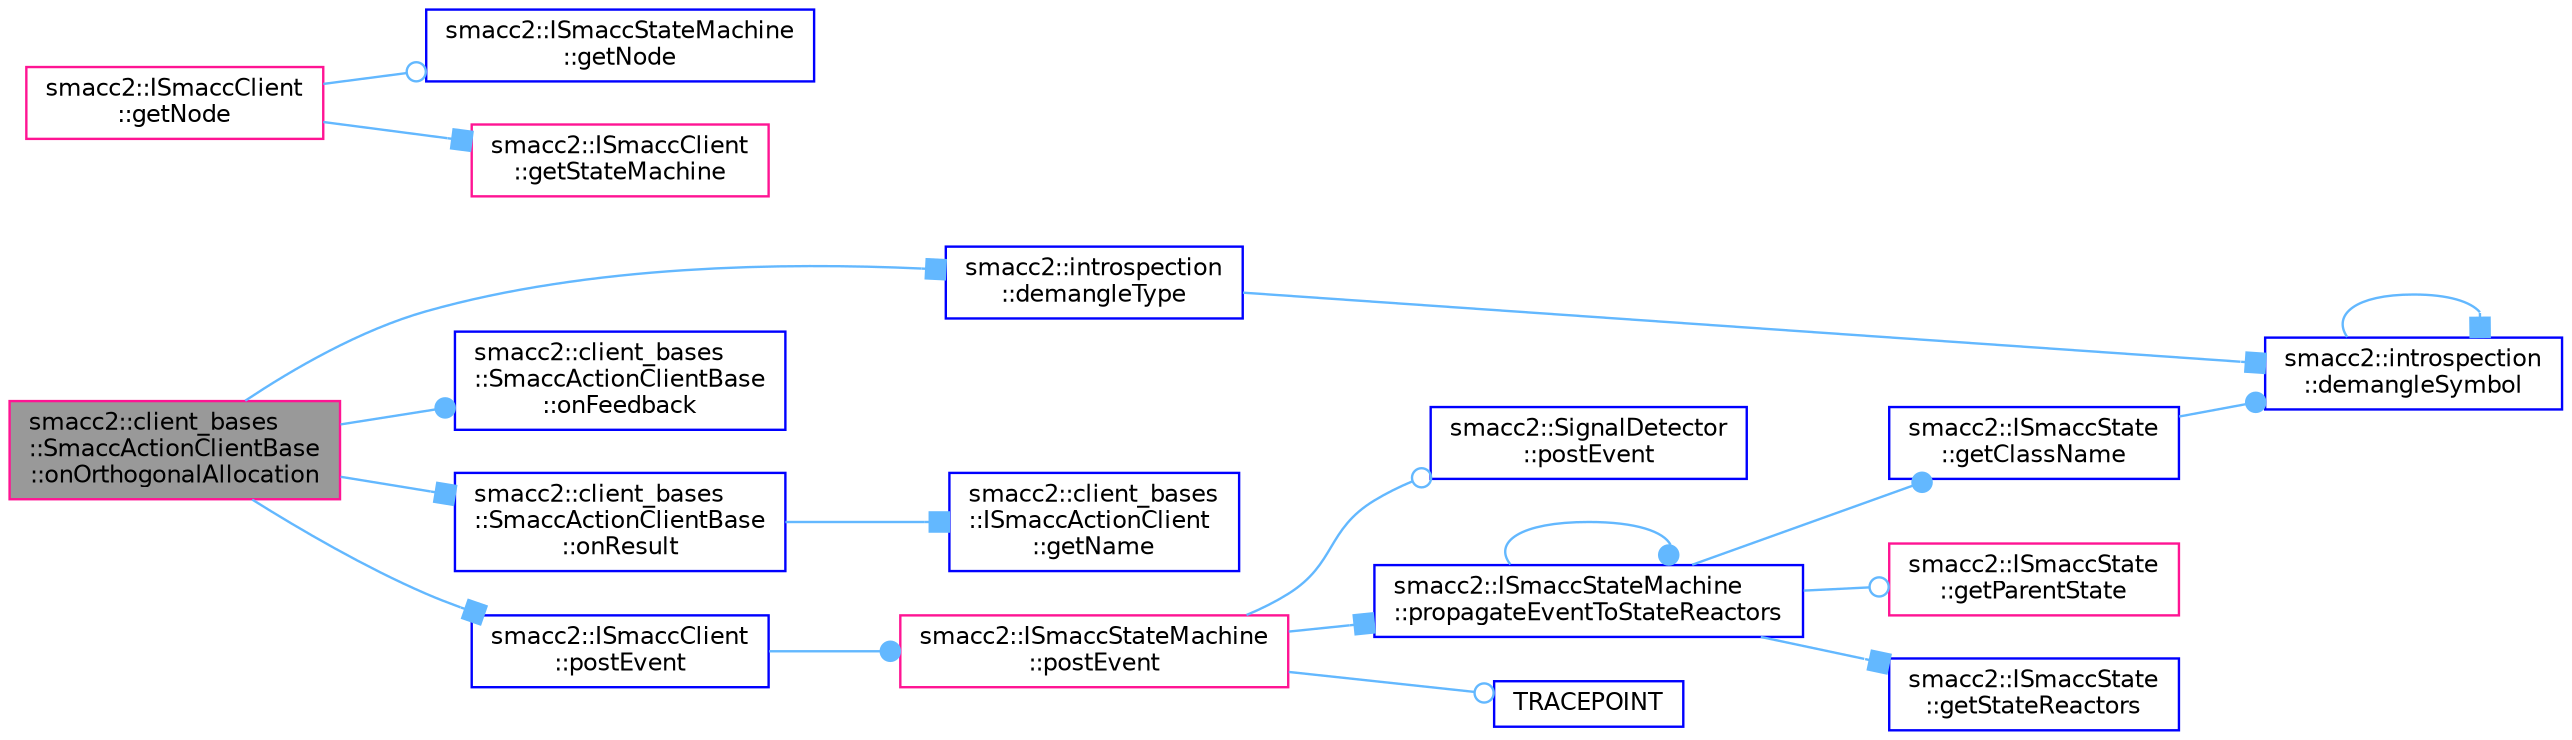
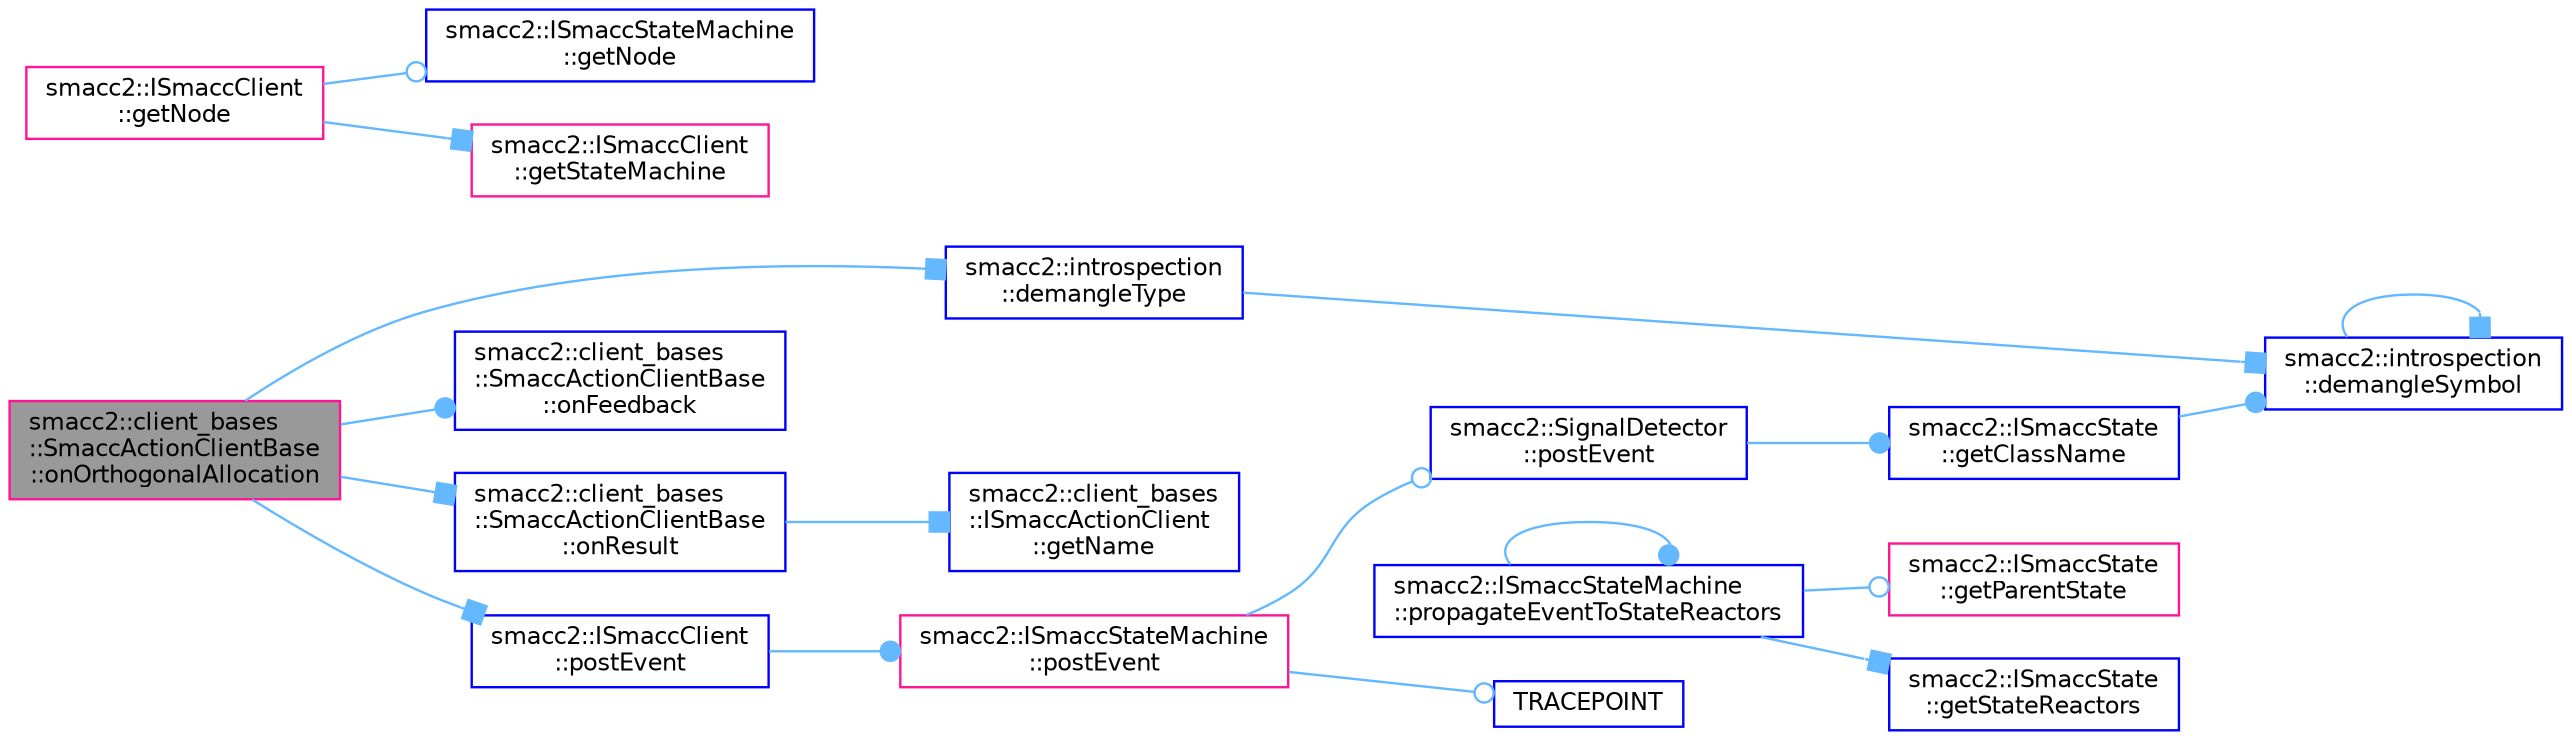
(1803, 525) -> (1808, 443)
(1319, 628) -> none
